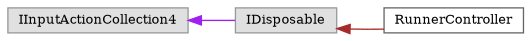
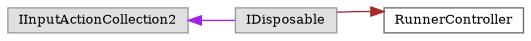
(98, 20) -> (98, 20)
(367, 29) -> (354, 12)
